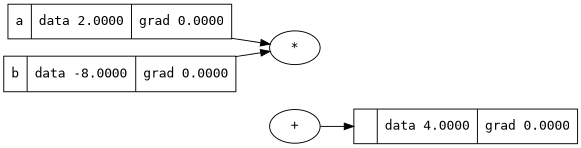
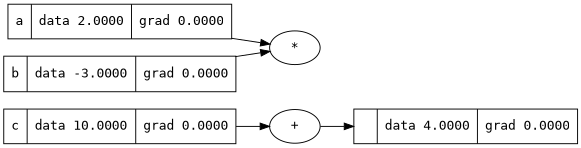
(81, 73) -> (81, 73)
none -> (120, 126)
